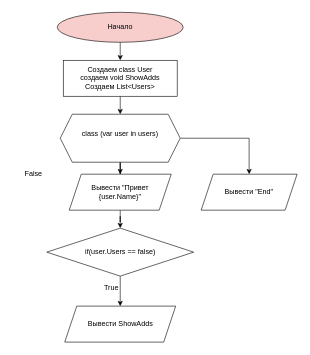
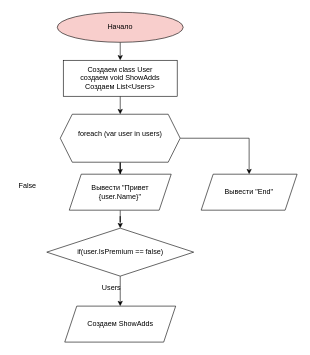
(120, 138) -> (120, 138)
(33, 174) -> (27, 186)
(121, 252) -> (121, 252)
(112, 288) -> (112, 288)
(121, 324) -> (121, 324)
